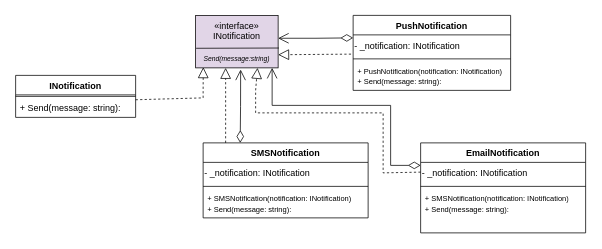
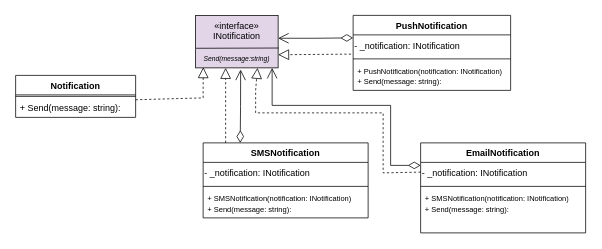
(75, 86) -> (75, 86)
